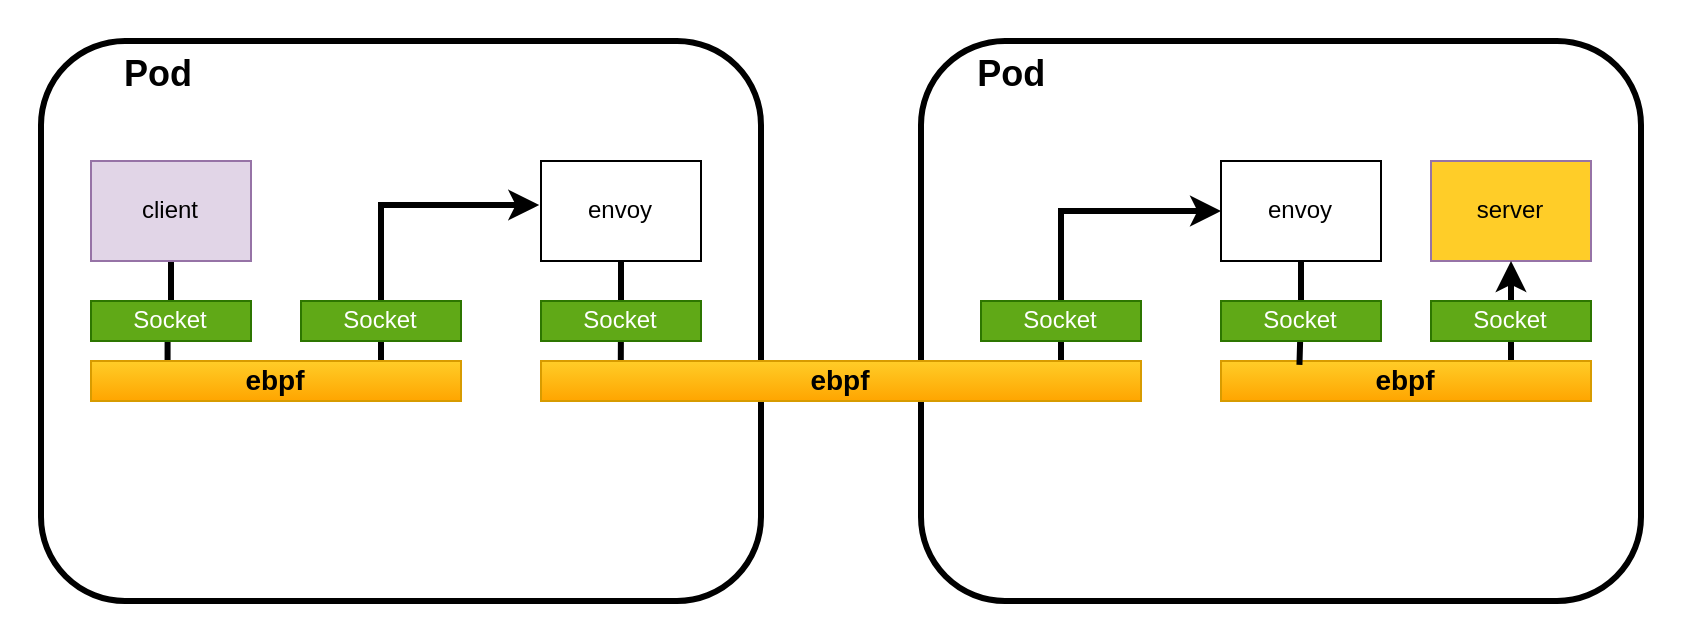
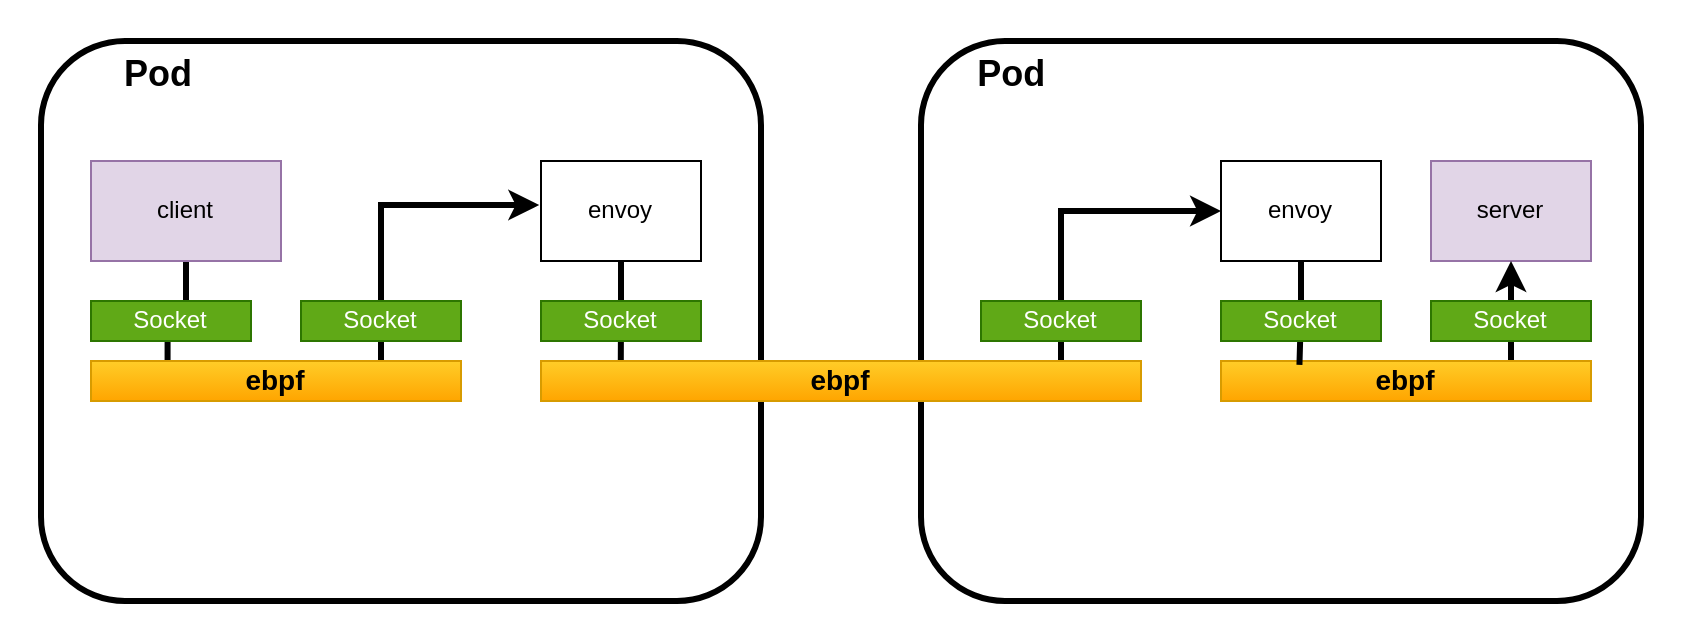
(171, 211) -> (186, 211)
(1511, 211) -> (1511, 211)
